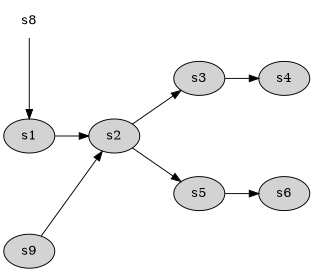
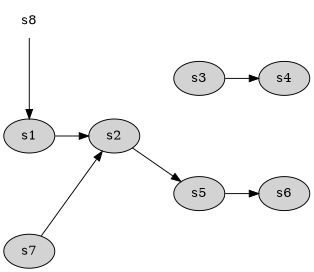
(153, 110) -> none
(29, 251) -> (29, 251)
